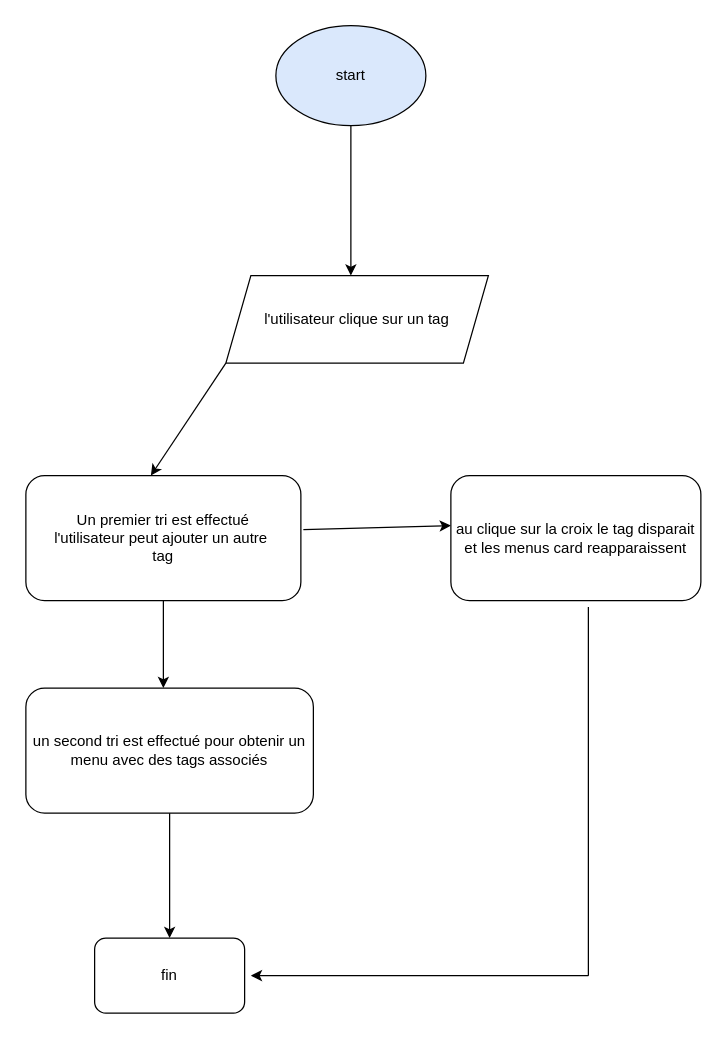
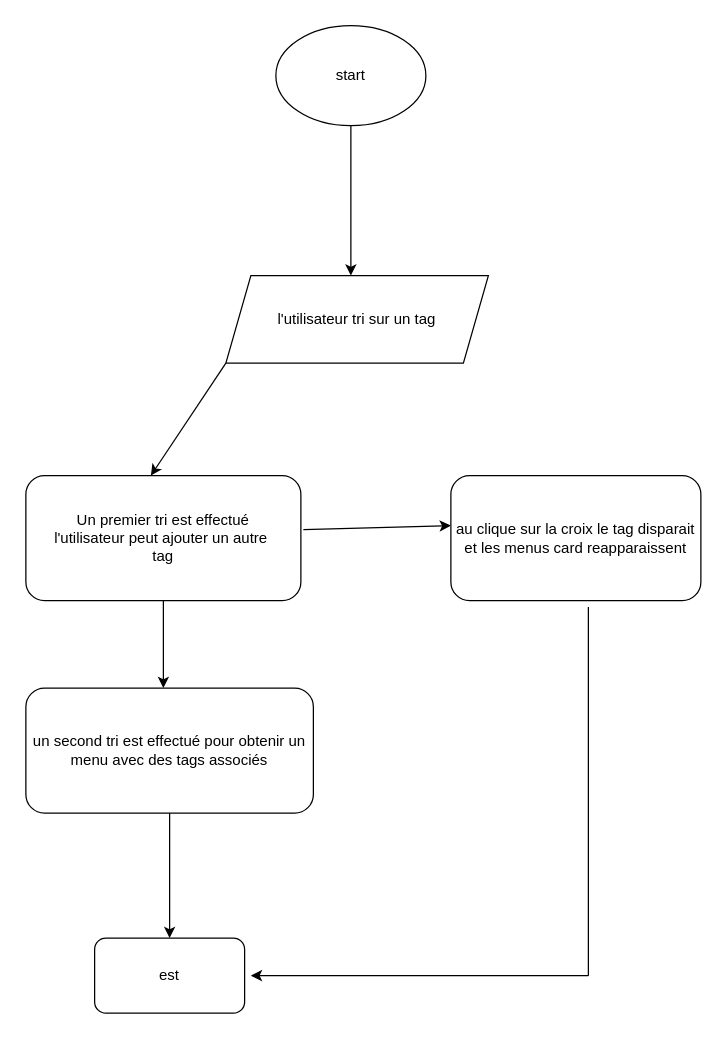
(351, 76) -> (351, 76)
(357, 319) -> (357, 319)
(169, 976) -> (169, 976)
